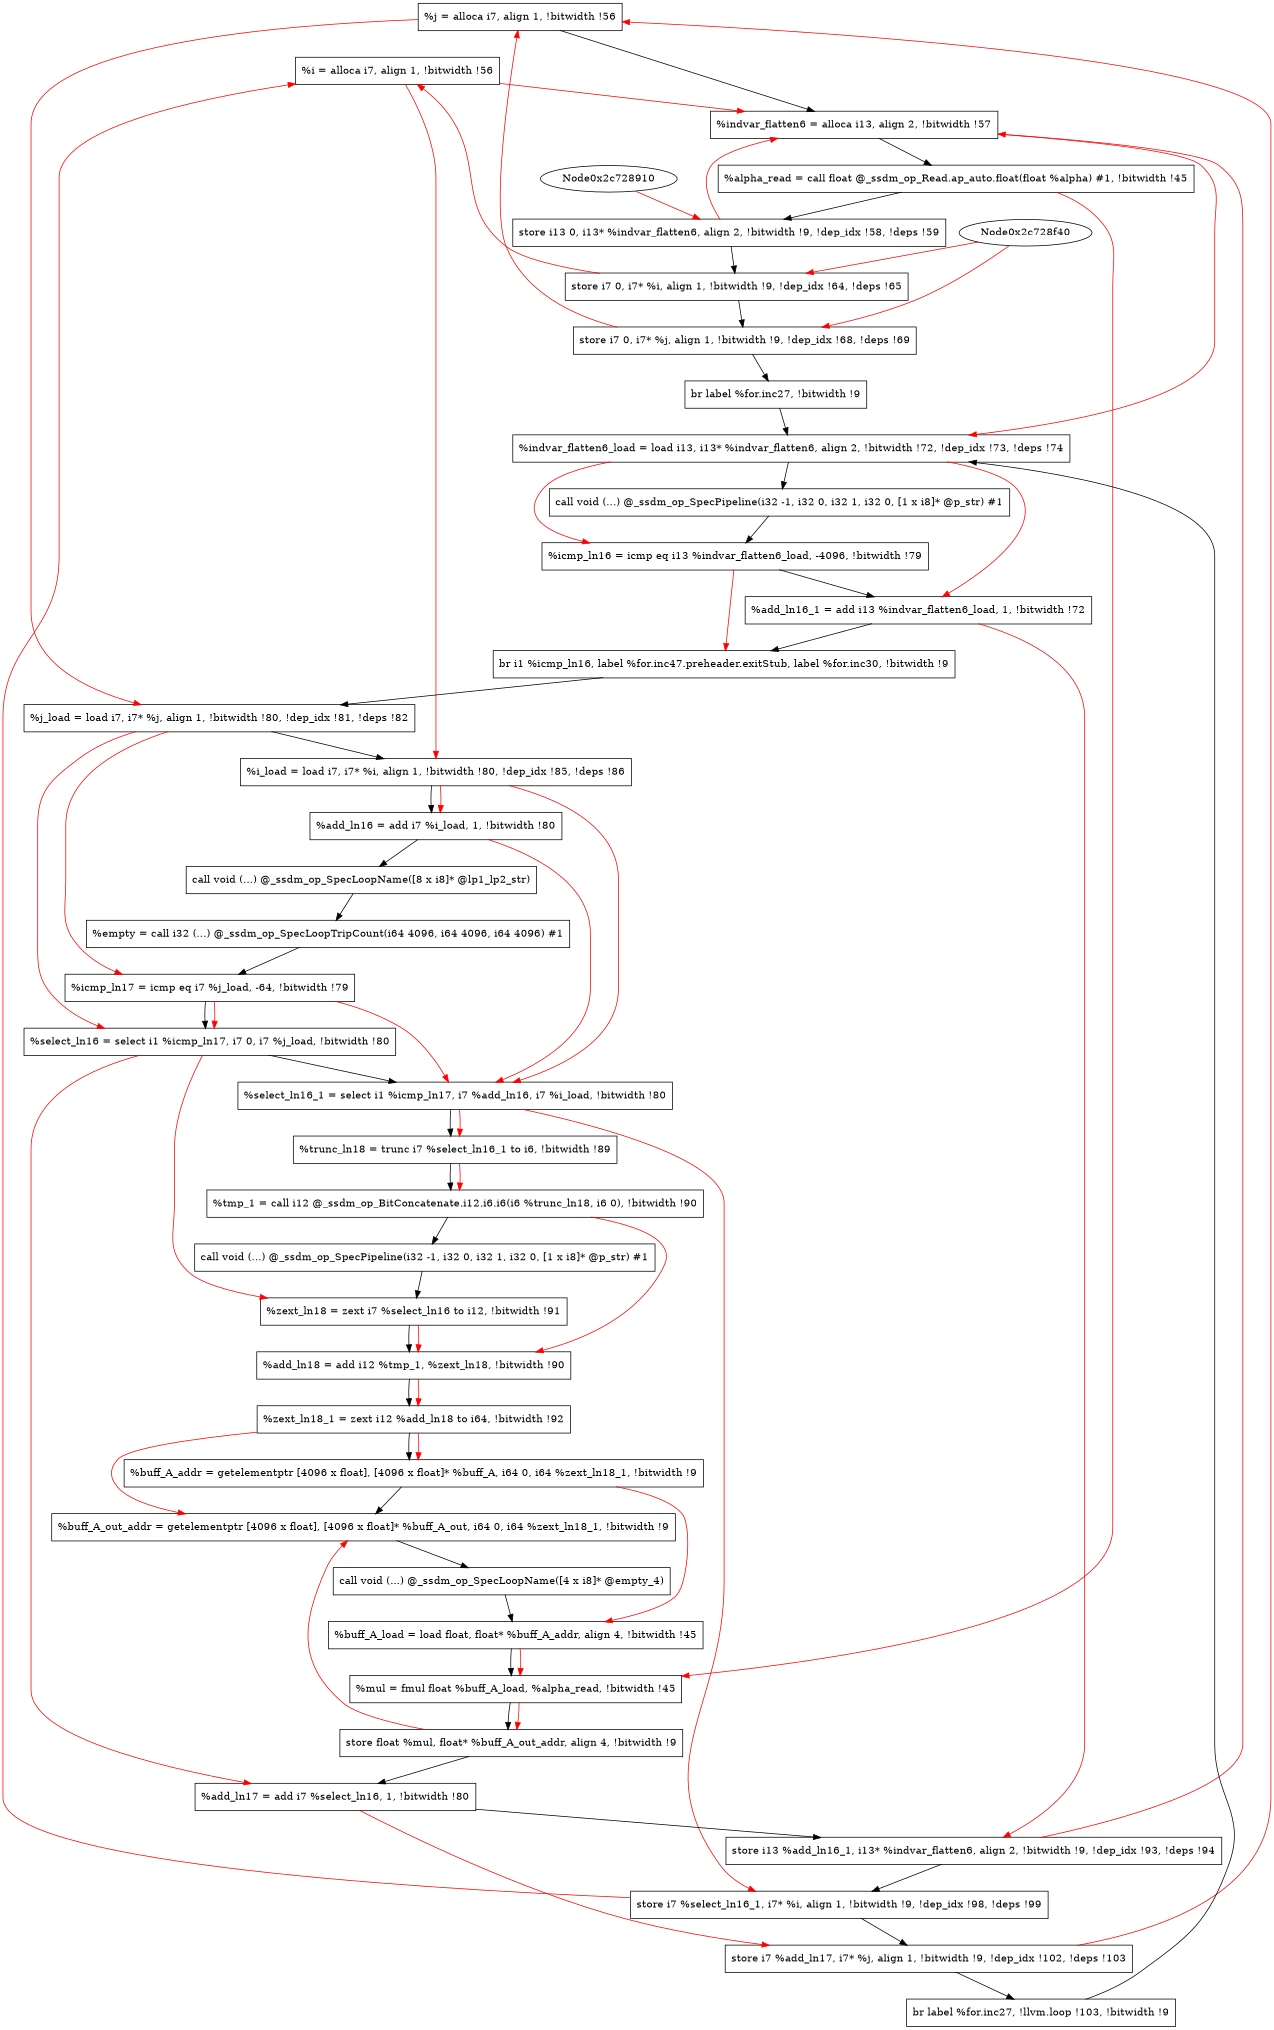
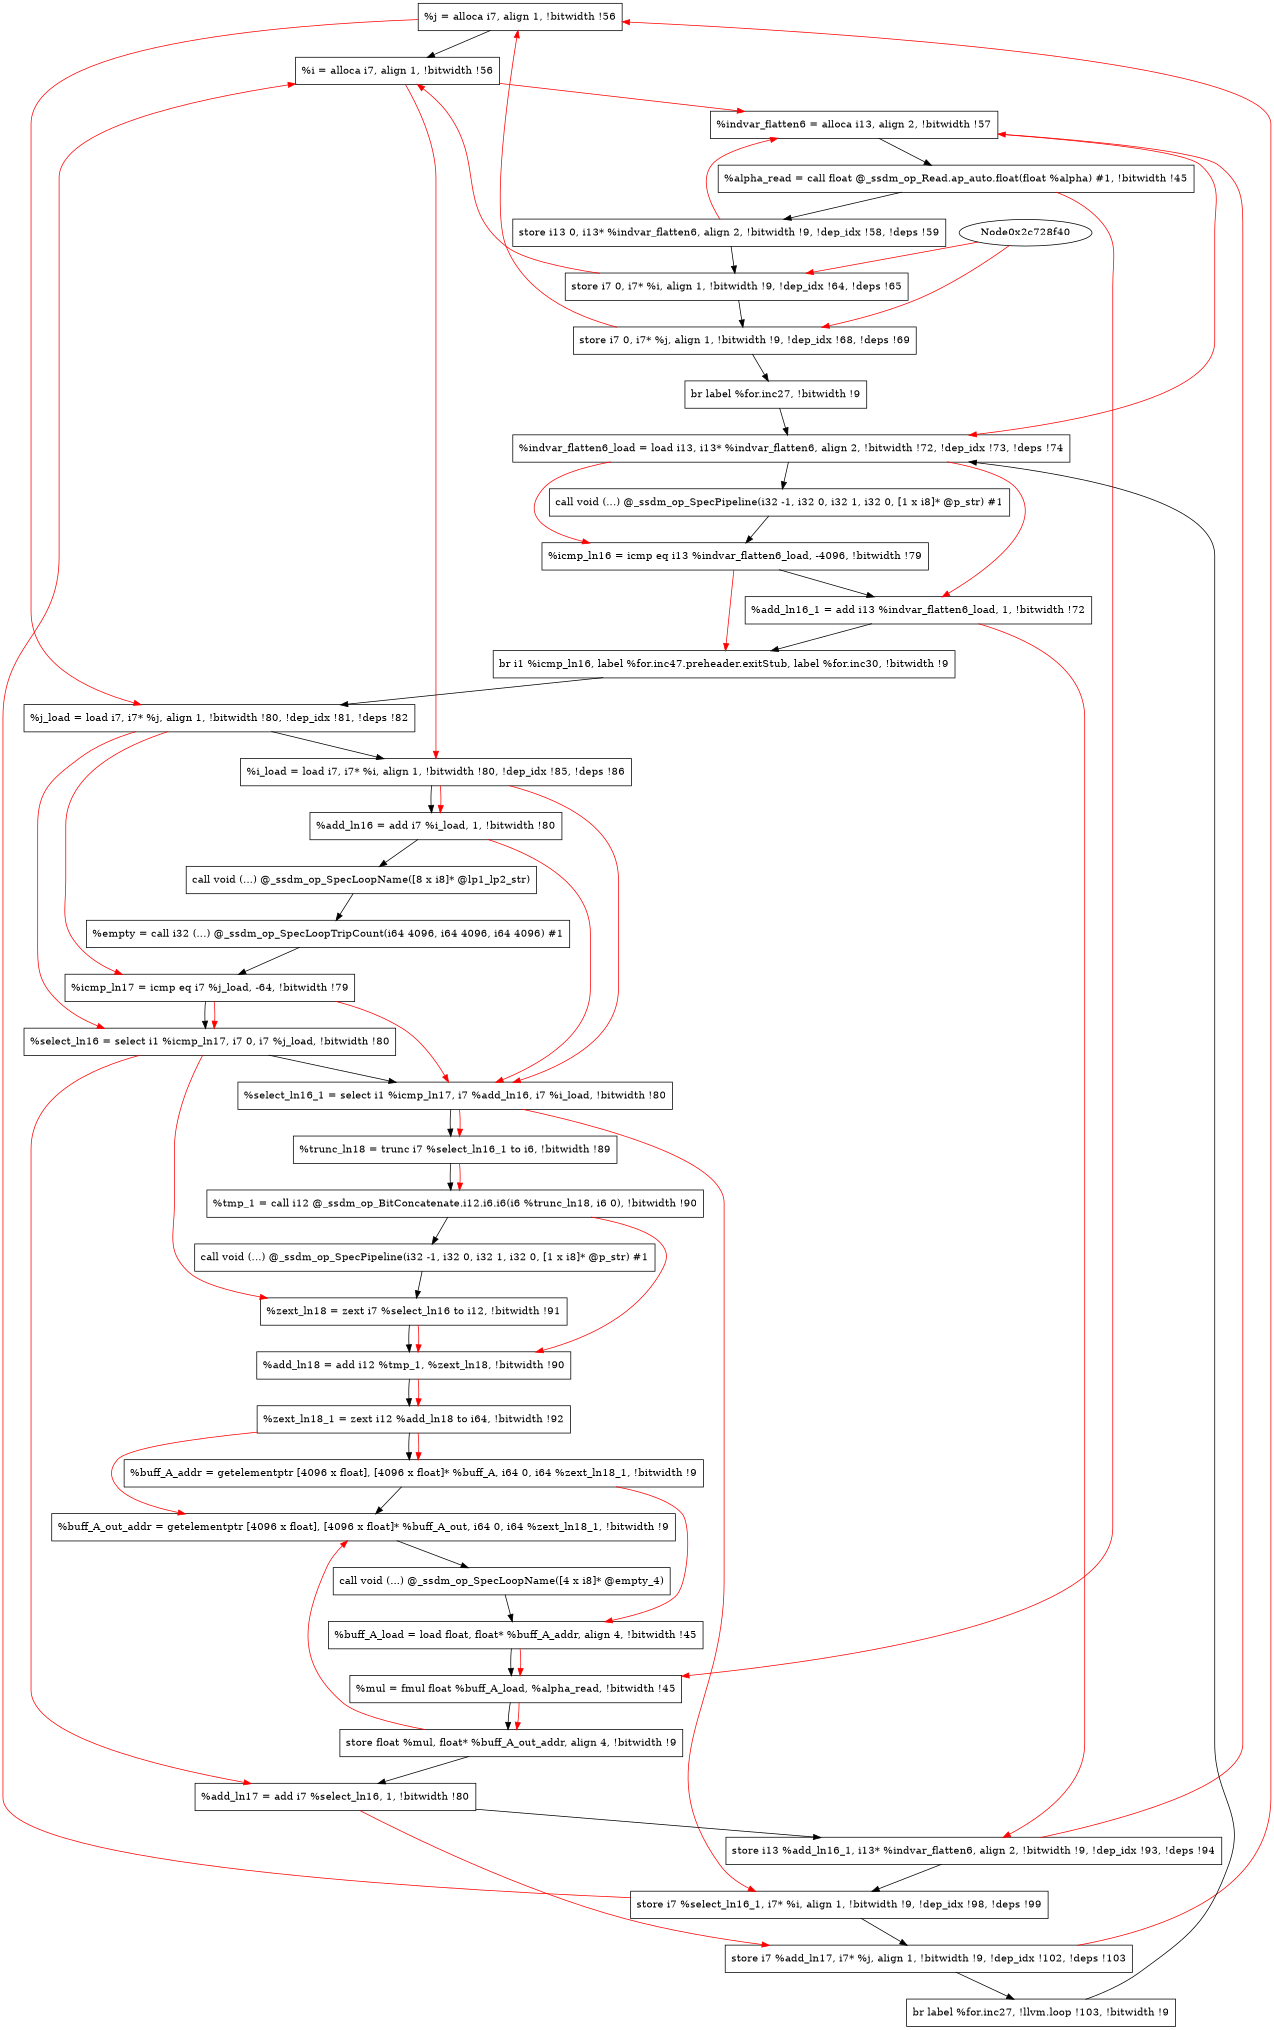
(684, 70) -> (462, 42)
(609, 179) -> none
